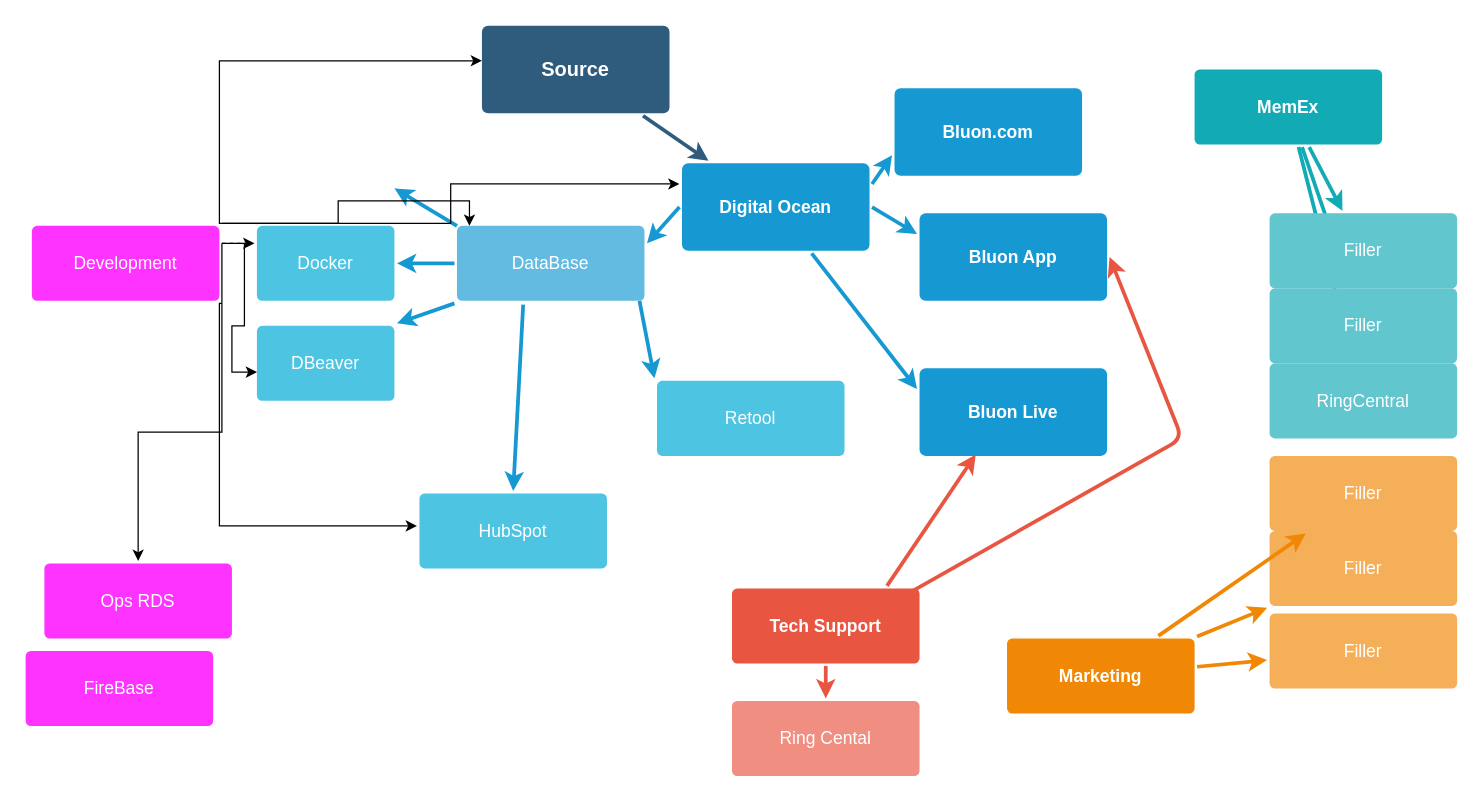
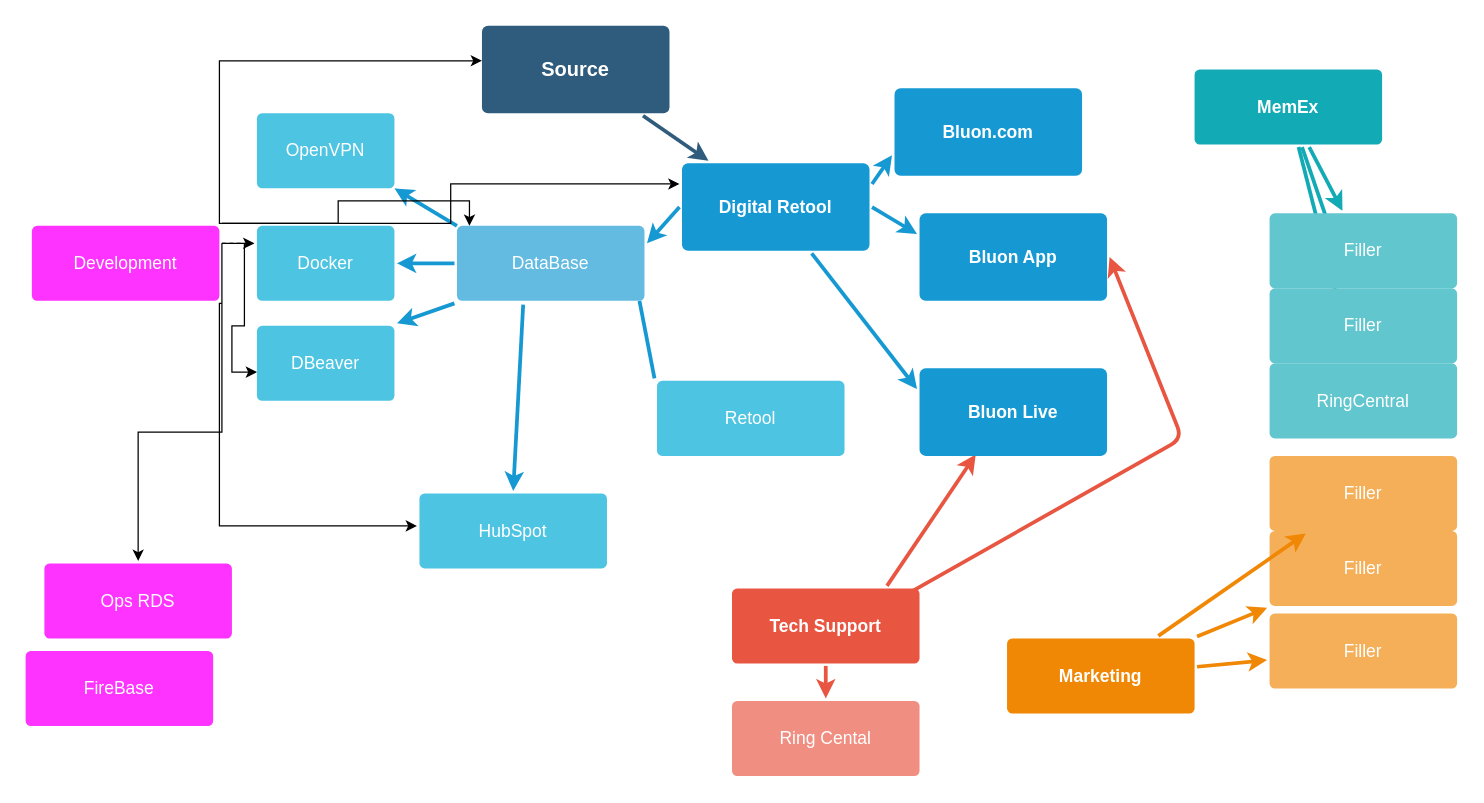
(326, 151) -> (326, 151)
(776, 207) -> (776, 207)
(652, 364) -> (653, 370)
